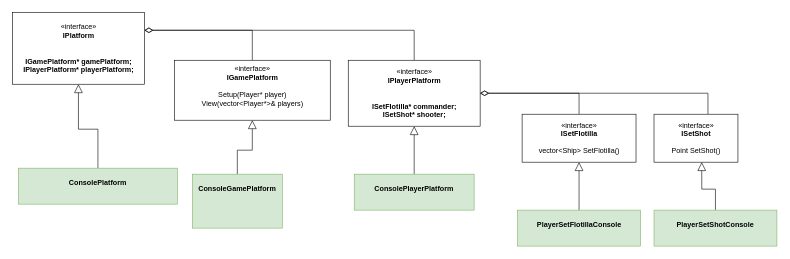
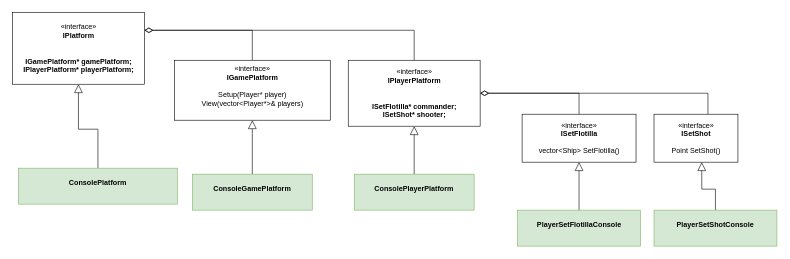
(237, 201) -> (252, 192)
